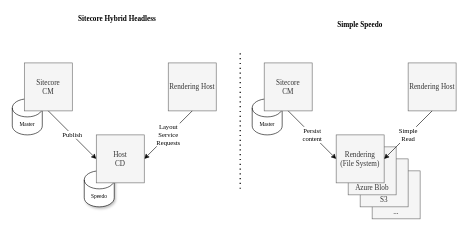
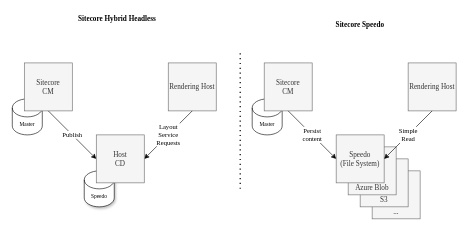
(360, 24) -> (360, 24)
(360, 159) -> (360, 159)
